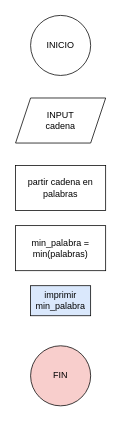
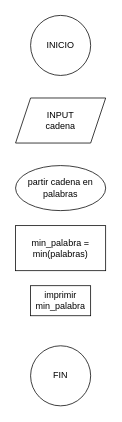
(60, 188) -> (60, 188)
(60, 300) -> (60, 300)
(60, 375) -> (60, 375)
